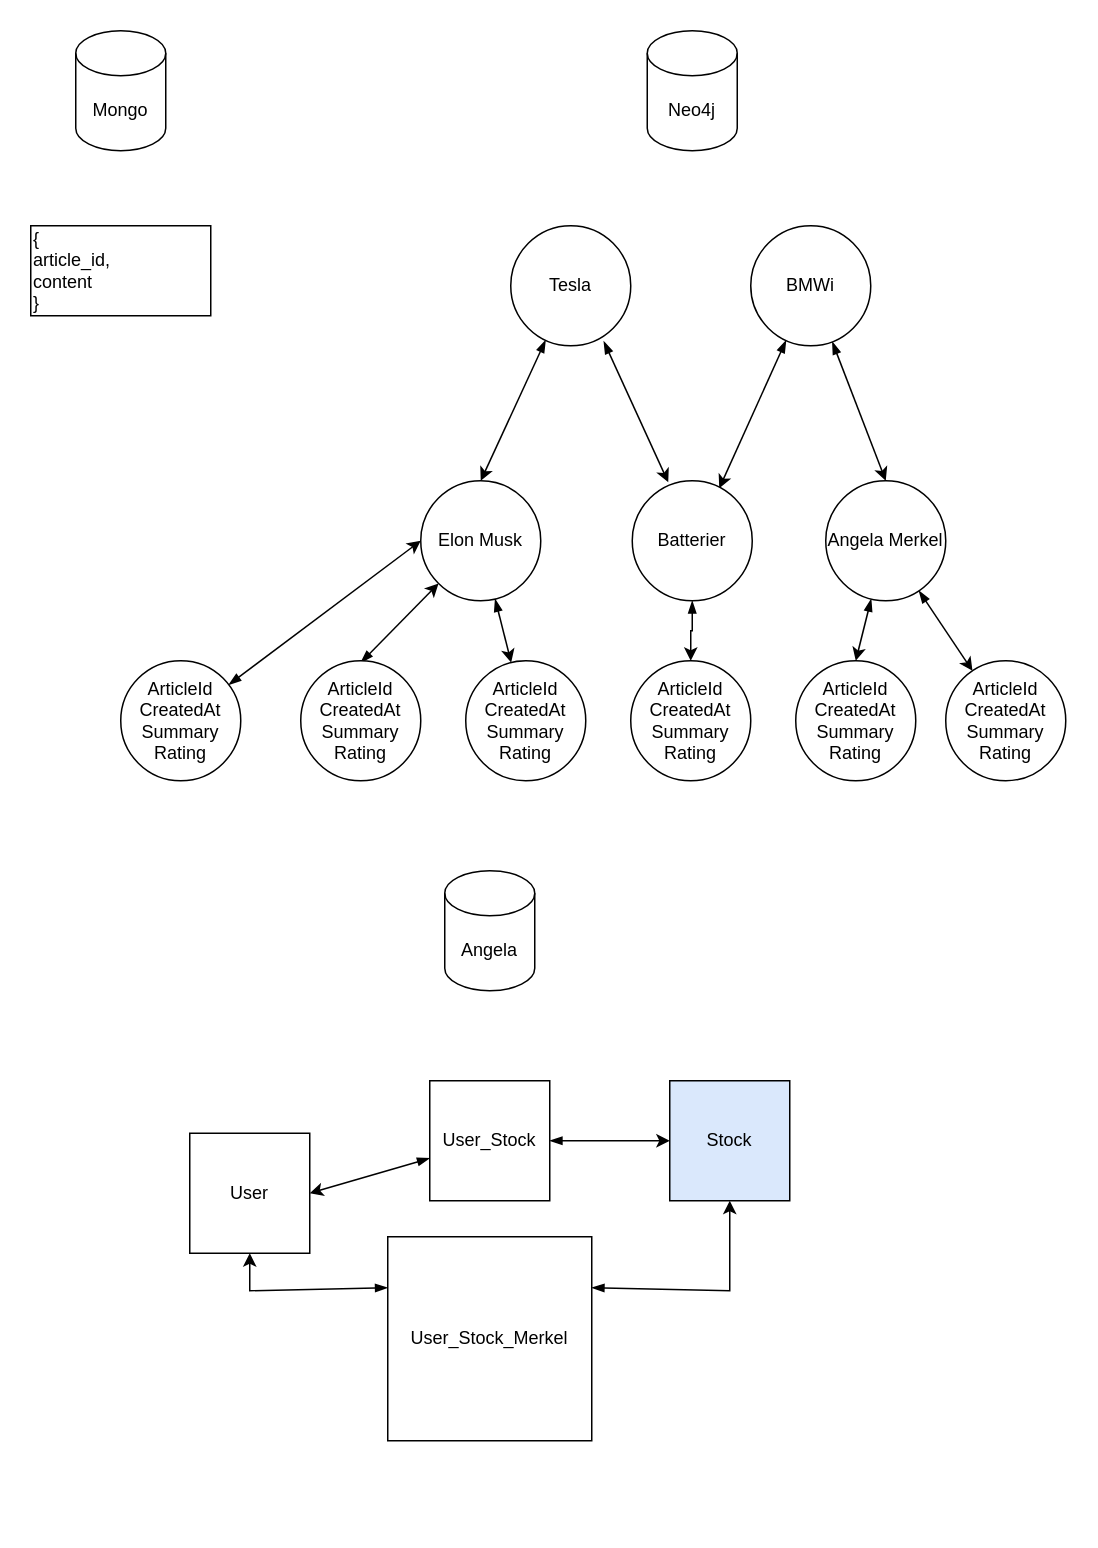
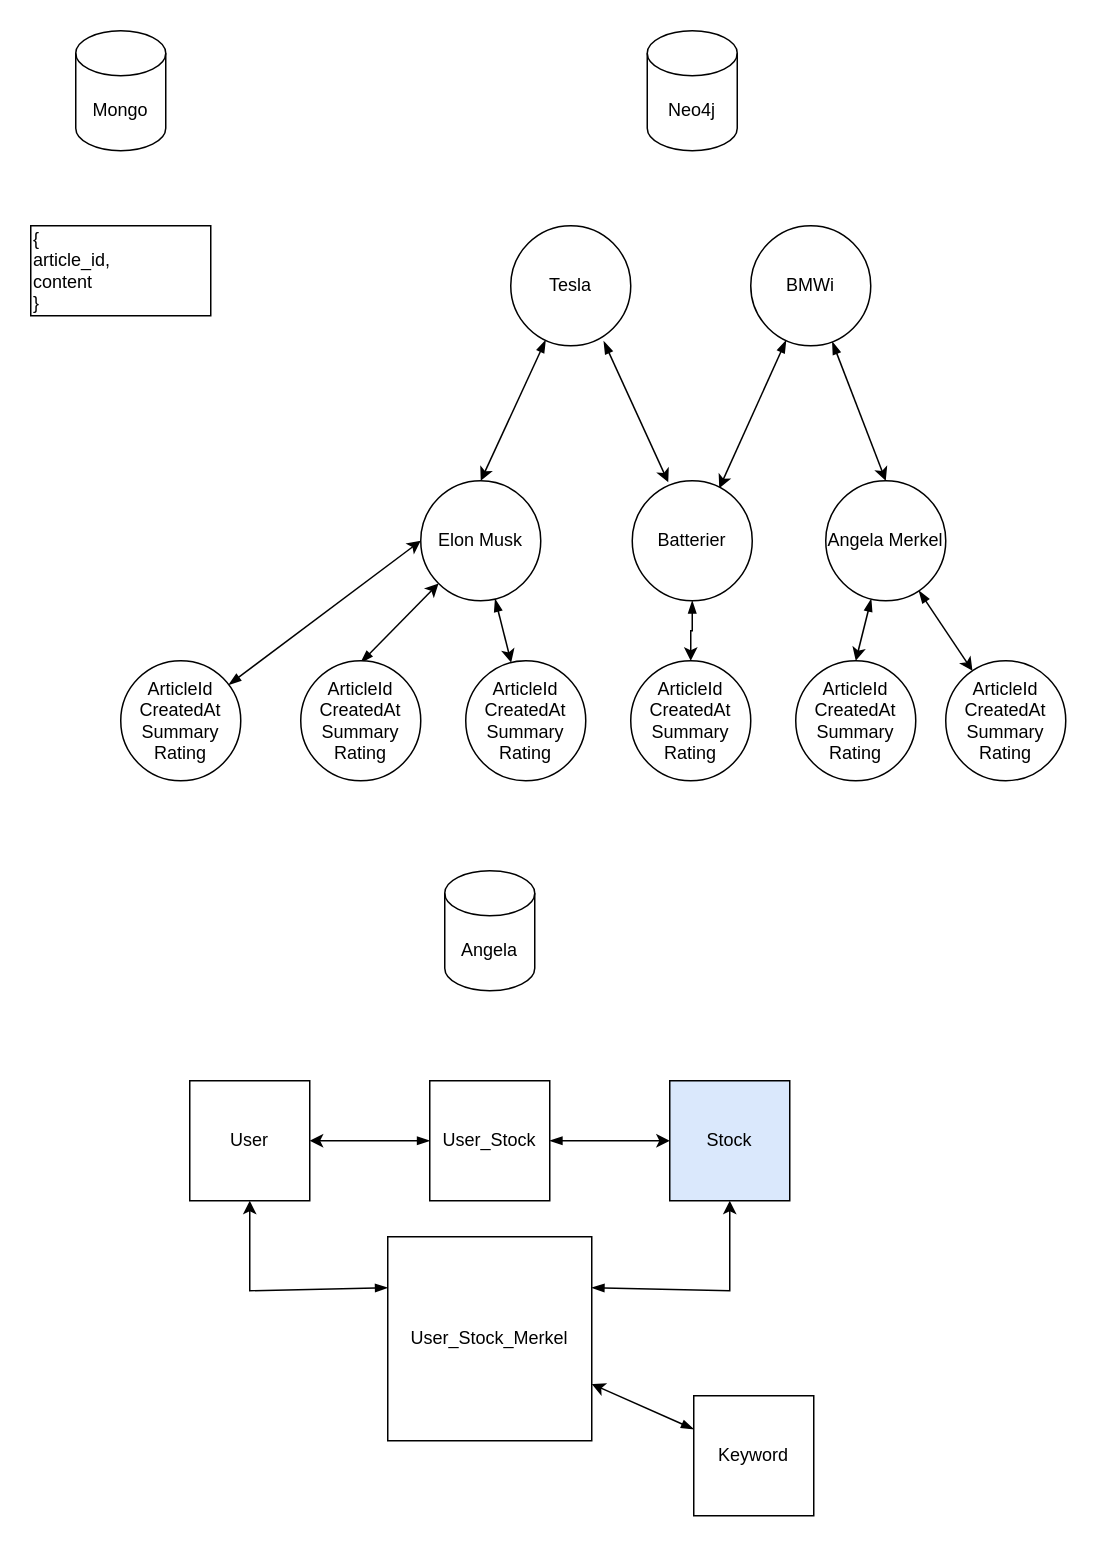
(250, 1193) -> (250, 1141)
none -> (642, 1406)
none -> (754, 1456)
